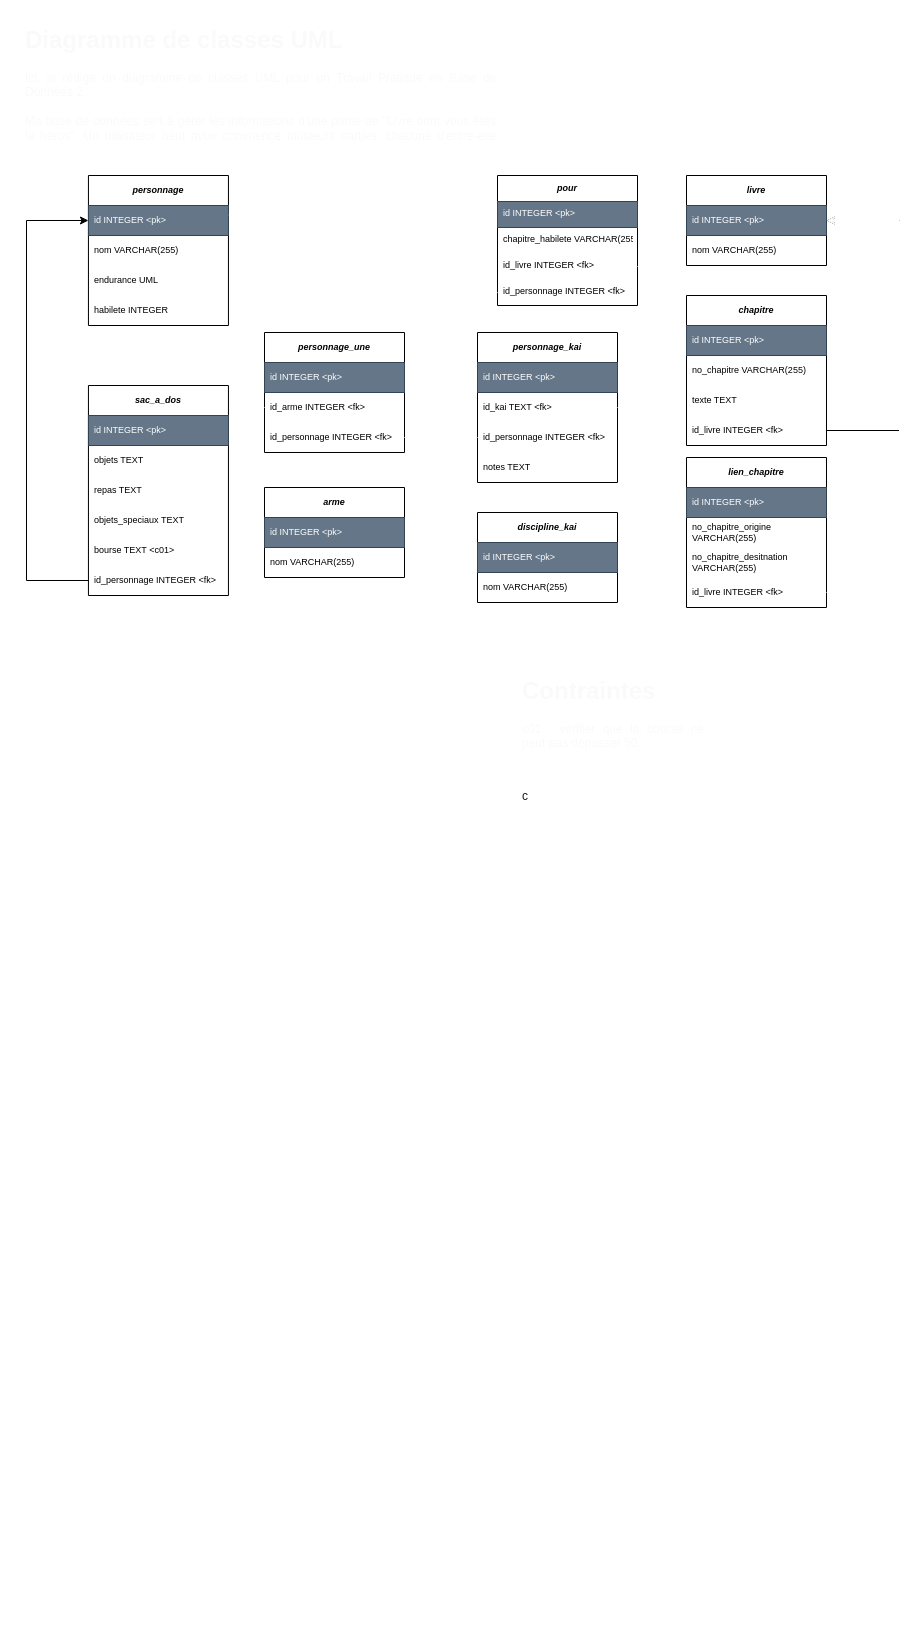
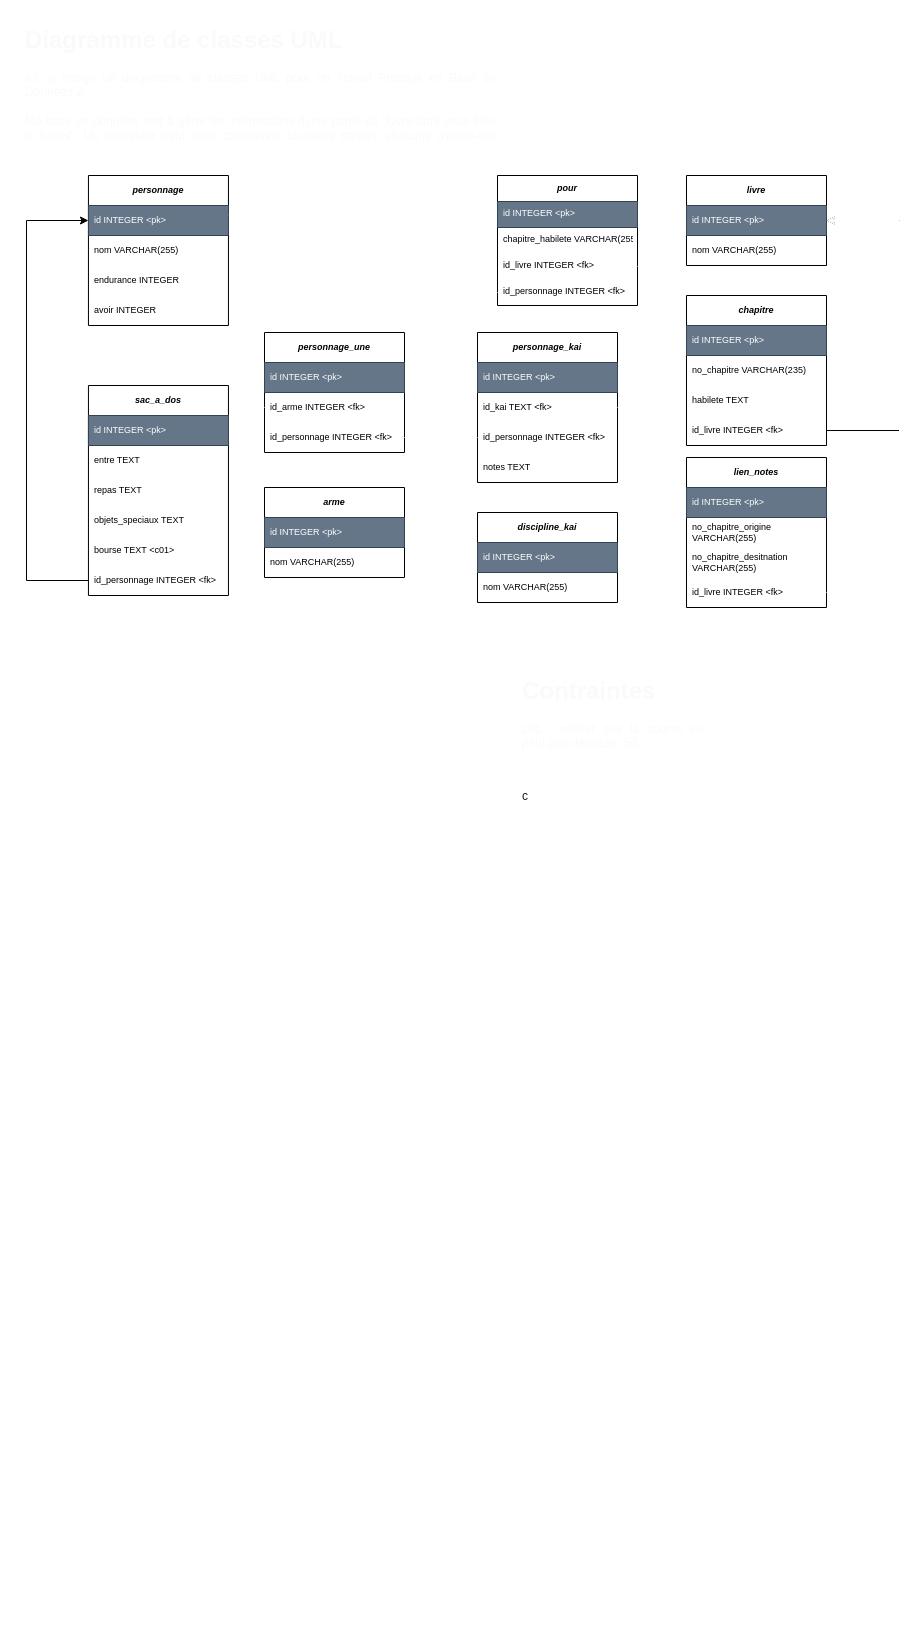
(126, 281) -> (136, 281)
(131, 311) -> (125, 311)
(751, 371) -> (751, 371)
(717, 401) -> (722, 401)
(121, 461) -> (119, 461)
(757, 473) -> (757, 473)
